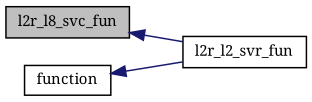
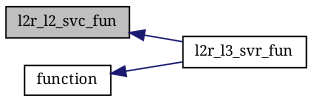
(68, 22) -> (68, 22)
(245, 52) -> (245, 52)
